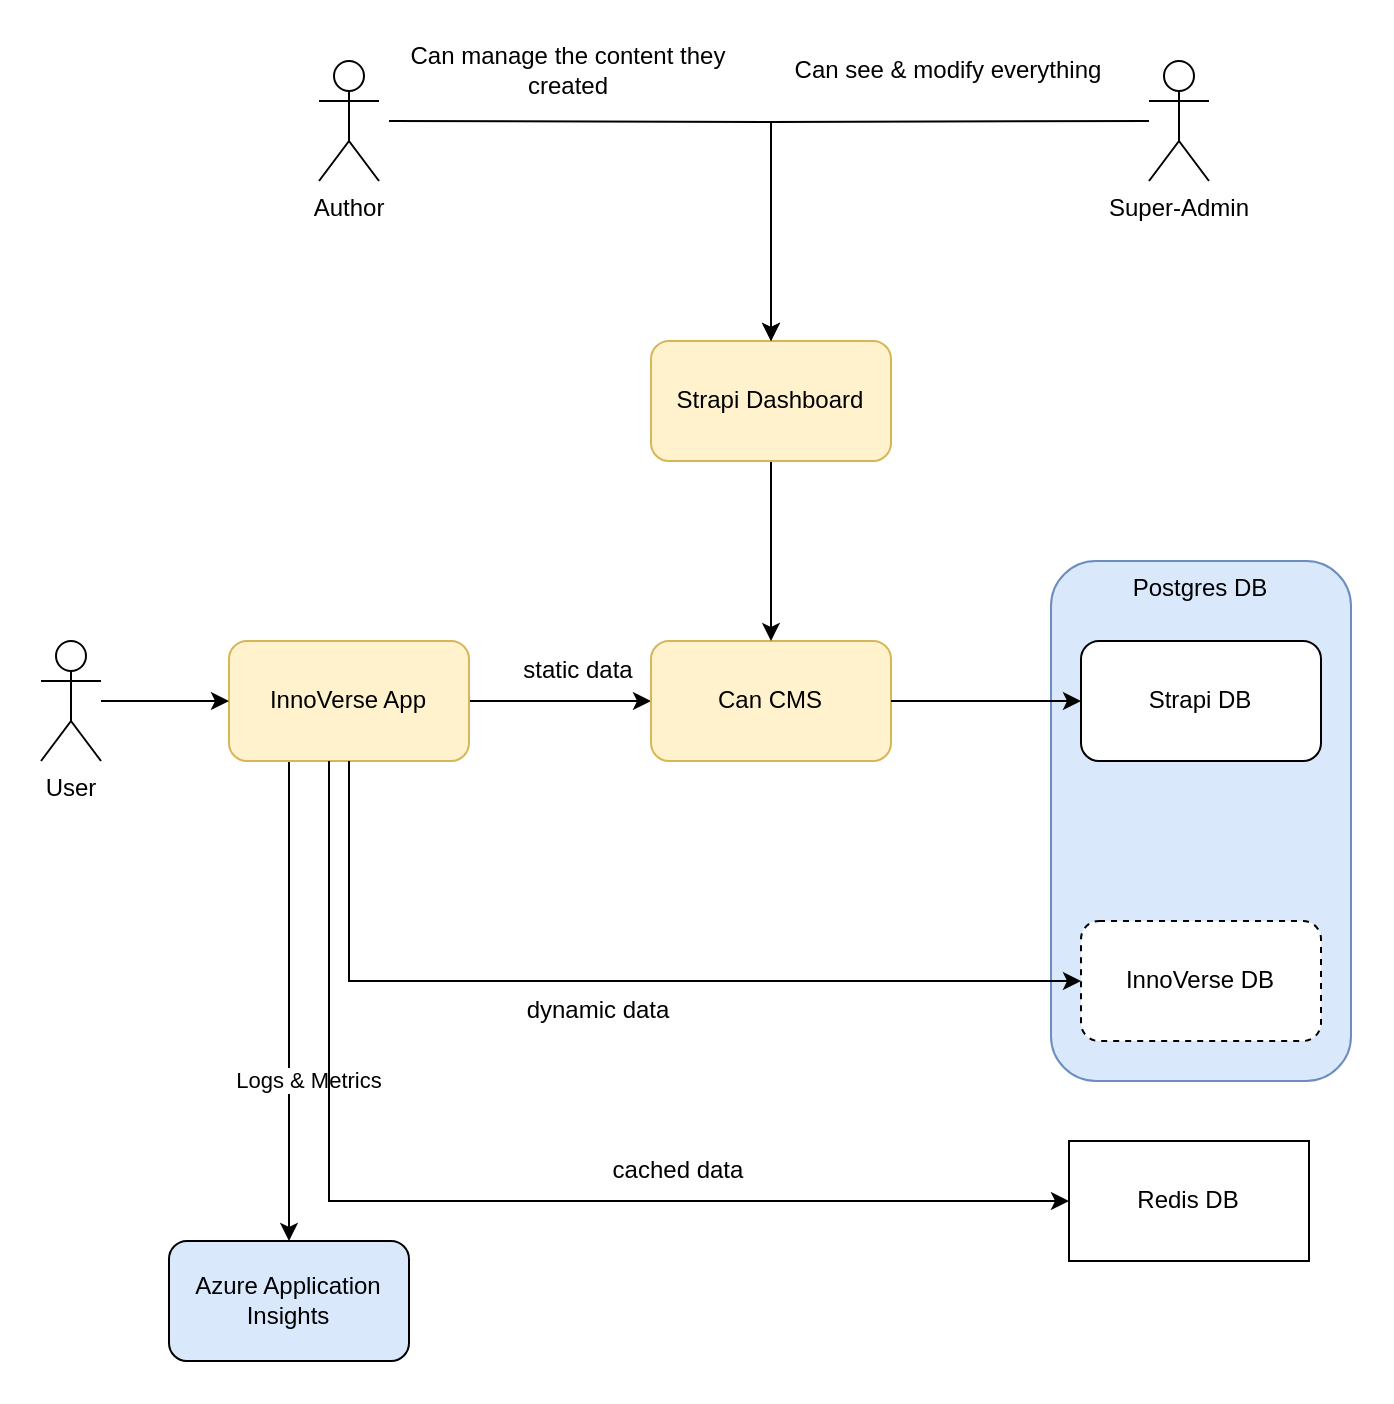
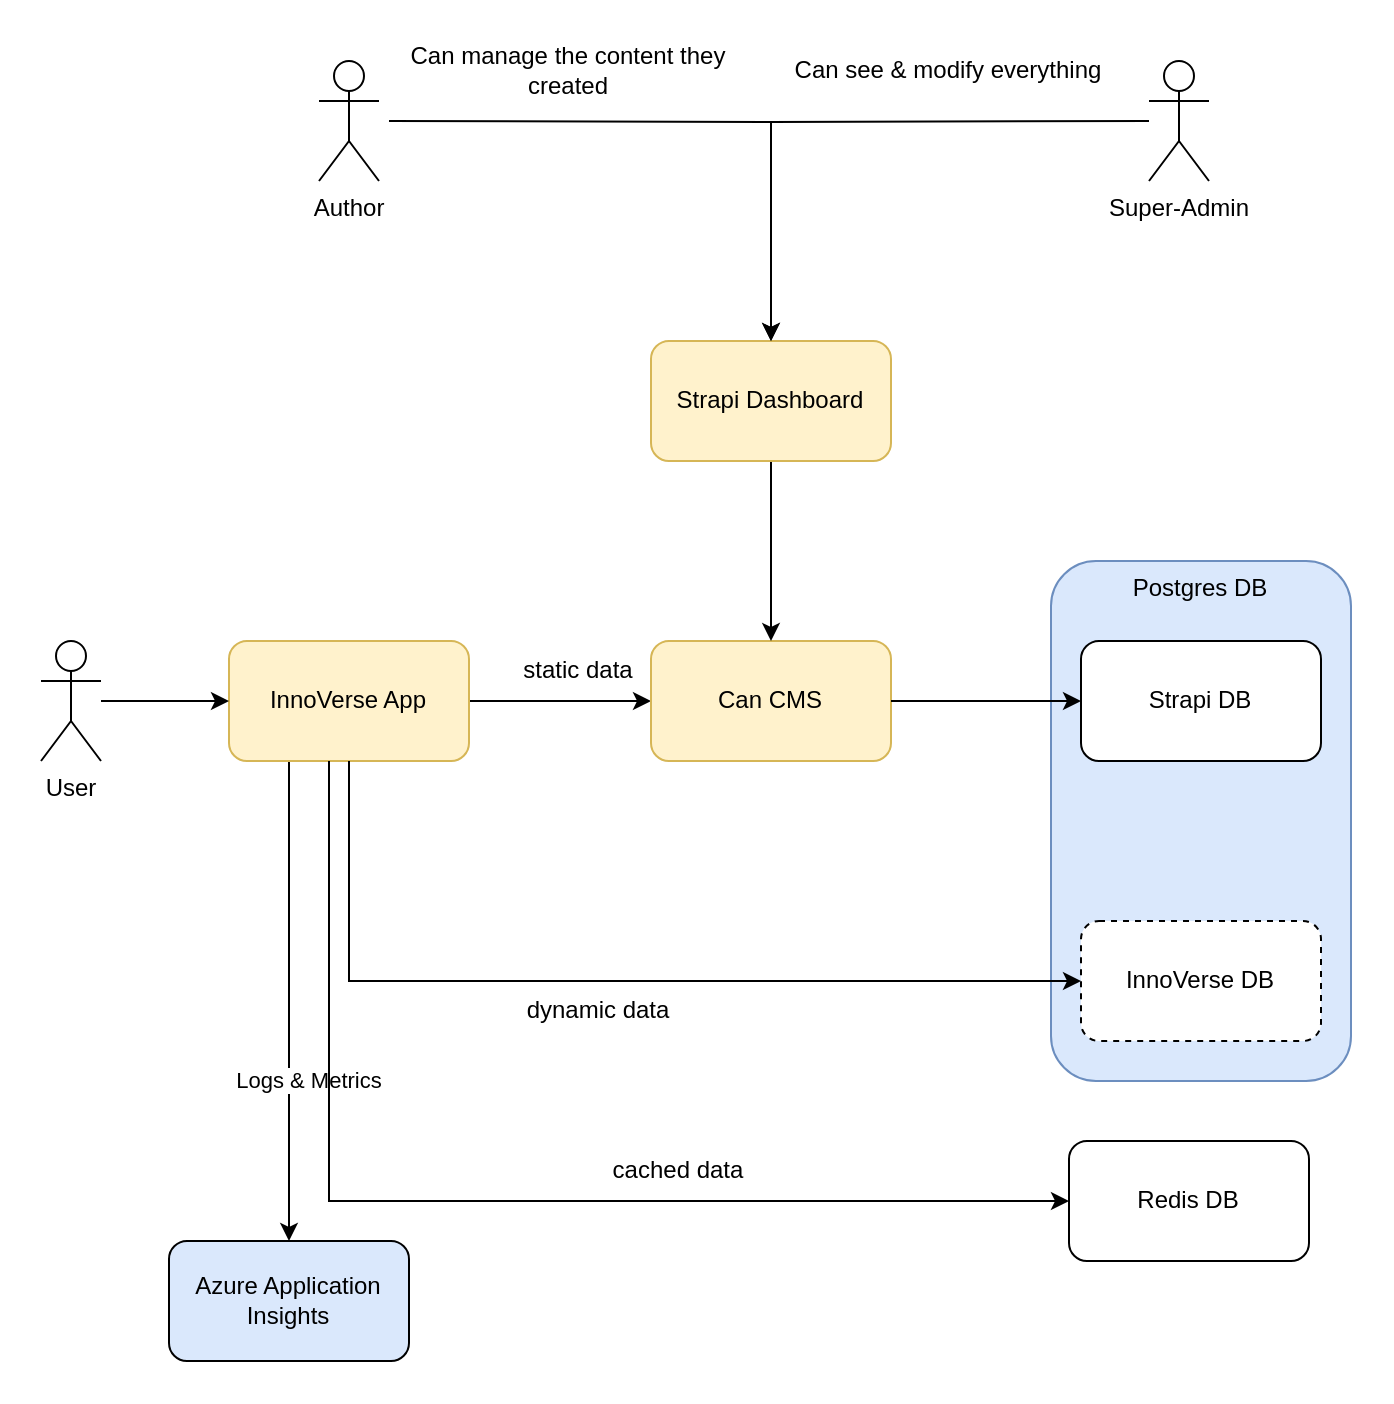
(1189, 1201) -> (1189, 1201)
